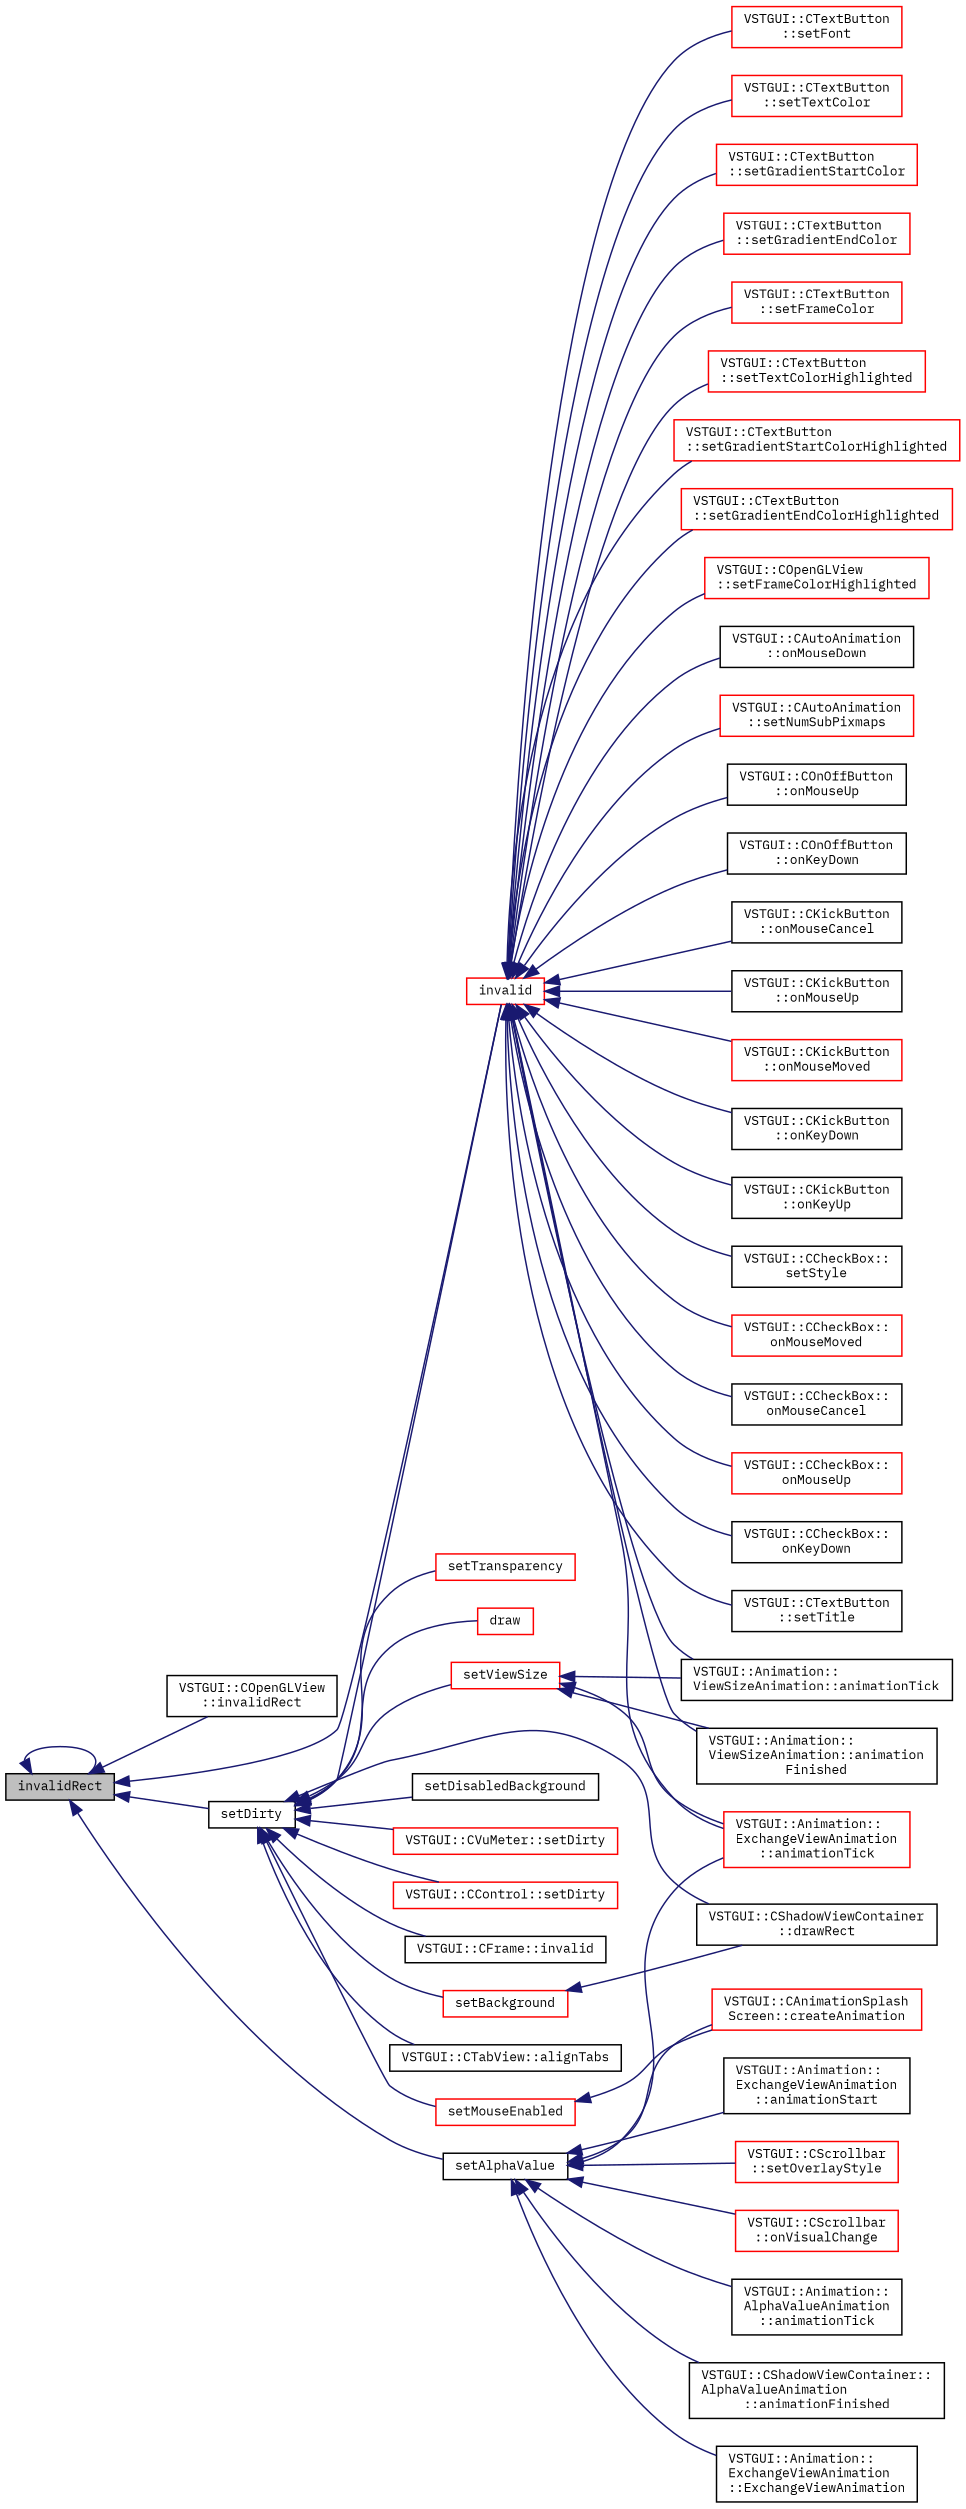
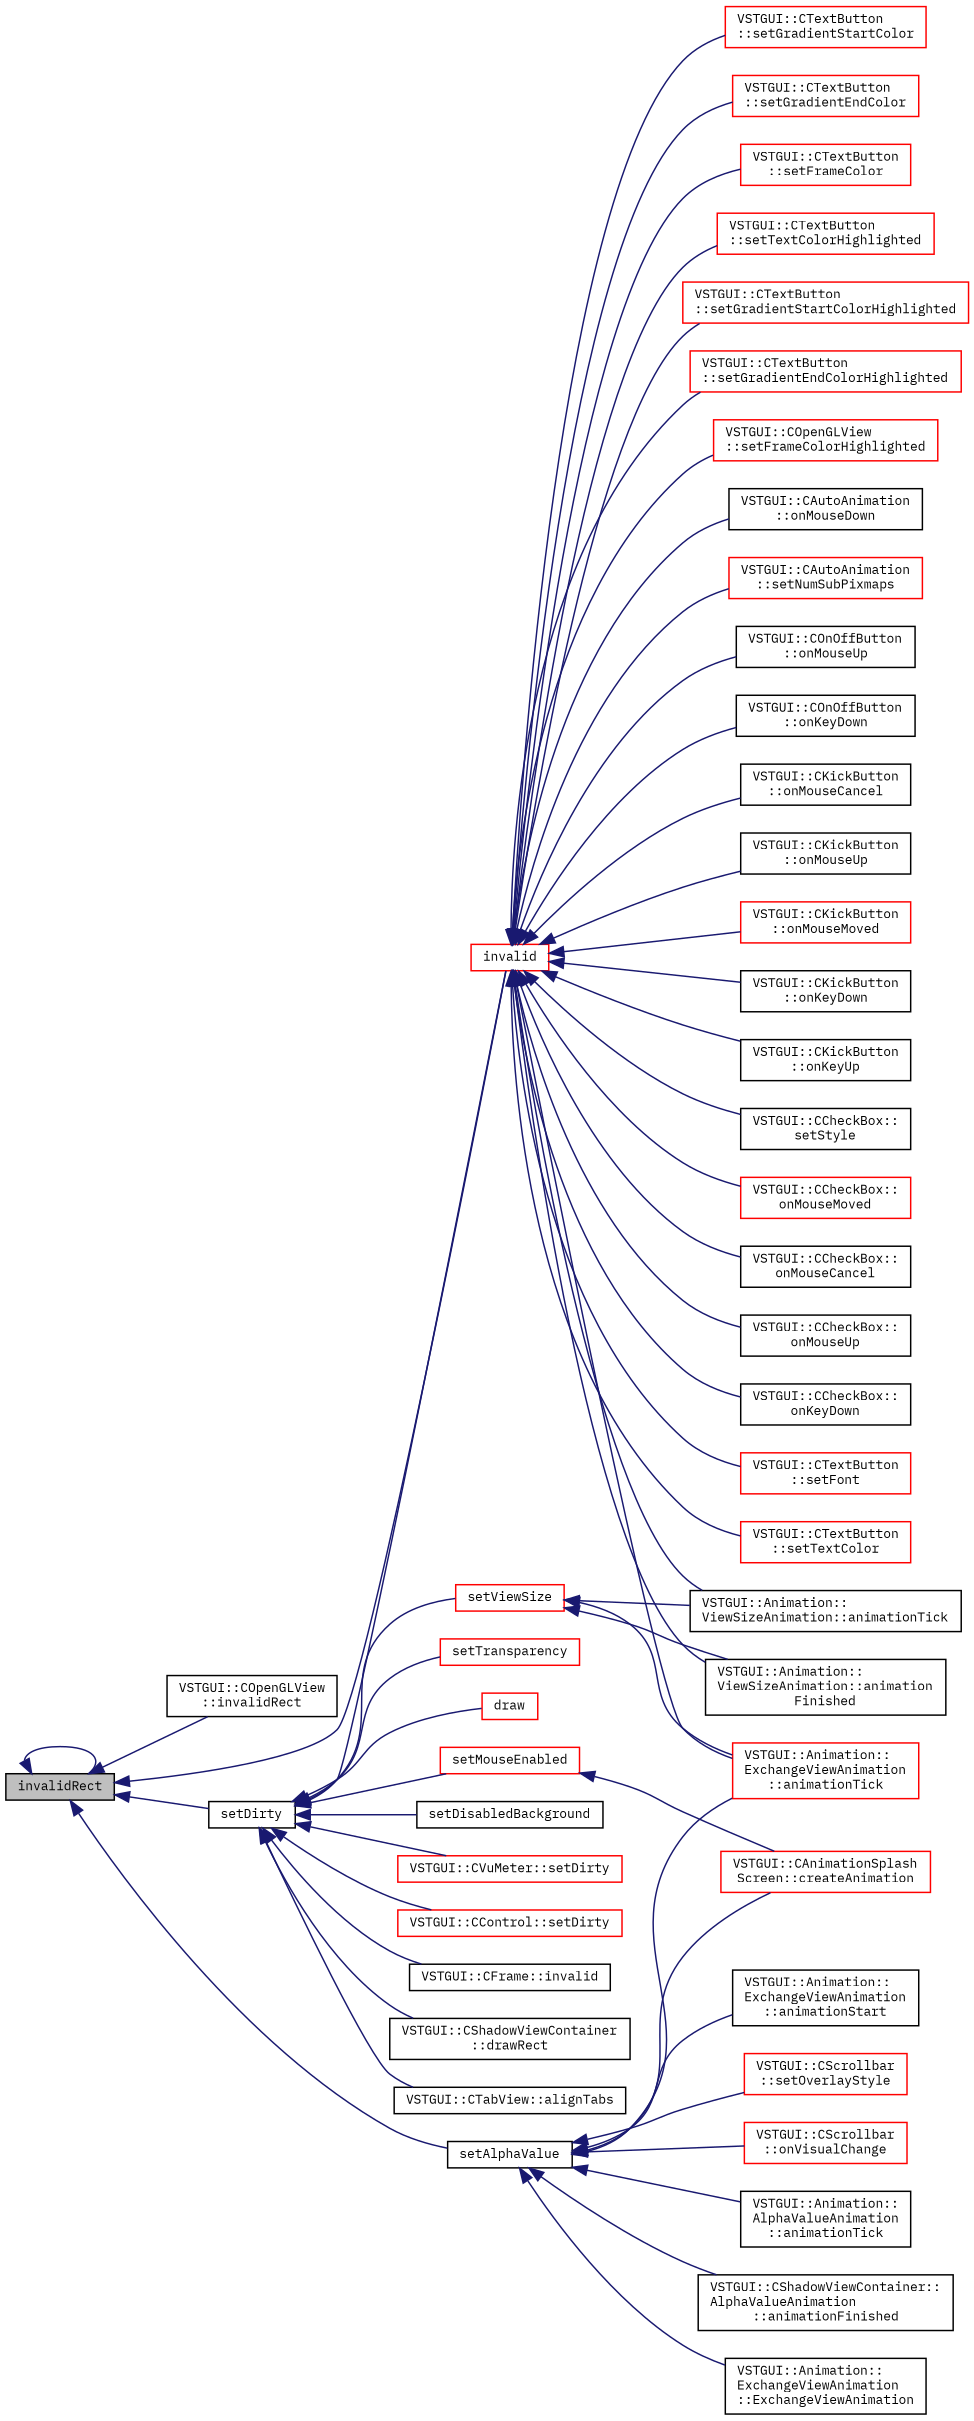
(817, 1473) -> (826, 1336)
(817, 1611) -> none
(506, 2004) -> none
